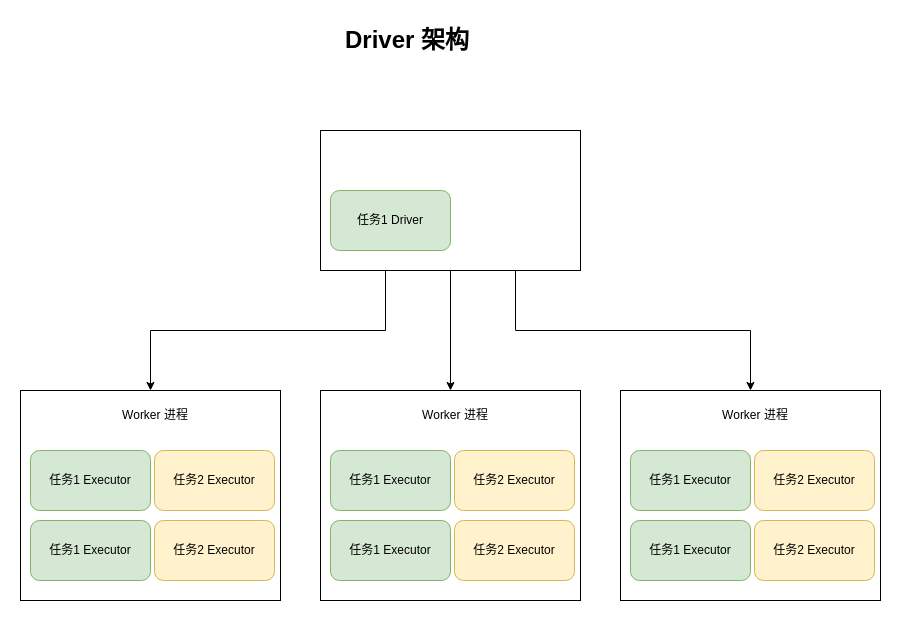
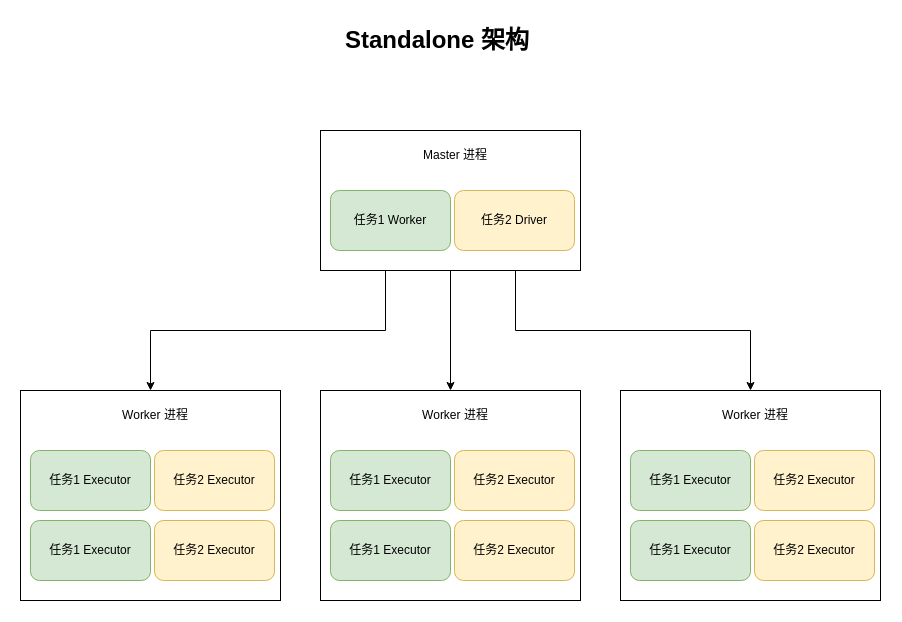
(378, 18) -> (391, 18)
none -> (456, 156)
(391, 221) -> (391, 221)
none -> (515, 221)
